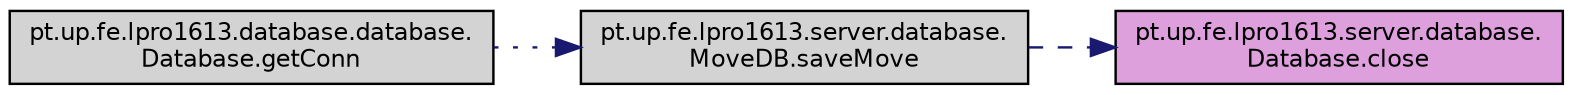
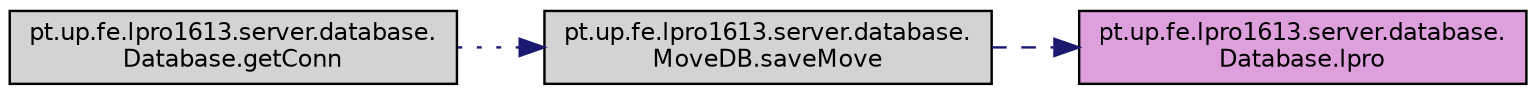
(252, 47) -> (233, 47)
(1339, 47) -> (1303, 47)
